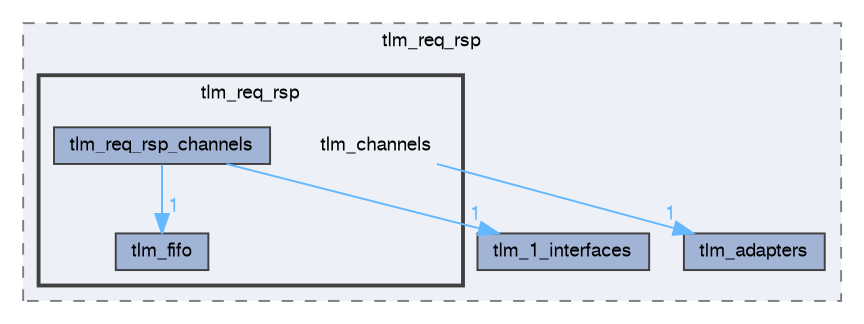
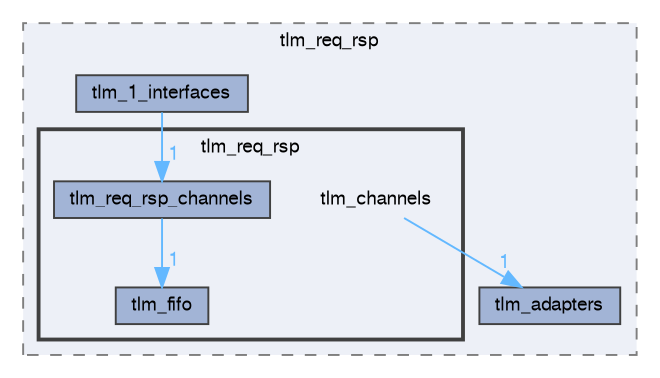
(353, 196) -> (162, 142)
